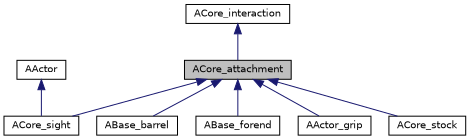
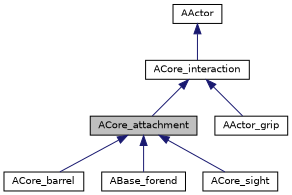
(291, 100) -> (228, 101)
(41, 103) -> (197, 47)
(137, 126) -> (44, 181)
(427, 126) -> none
